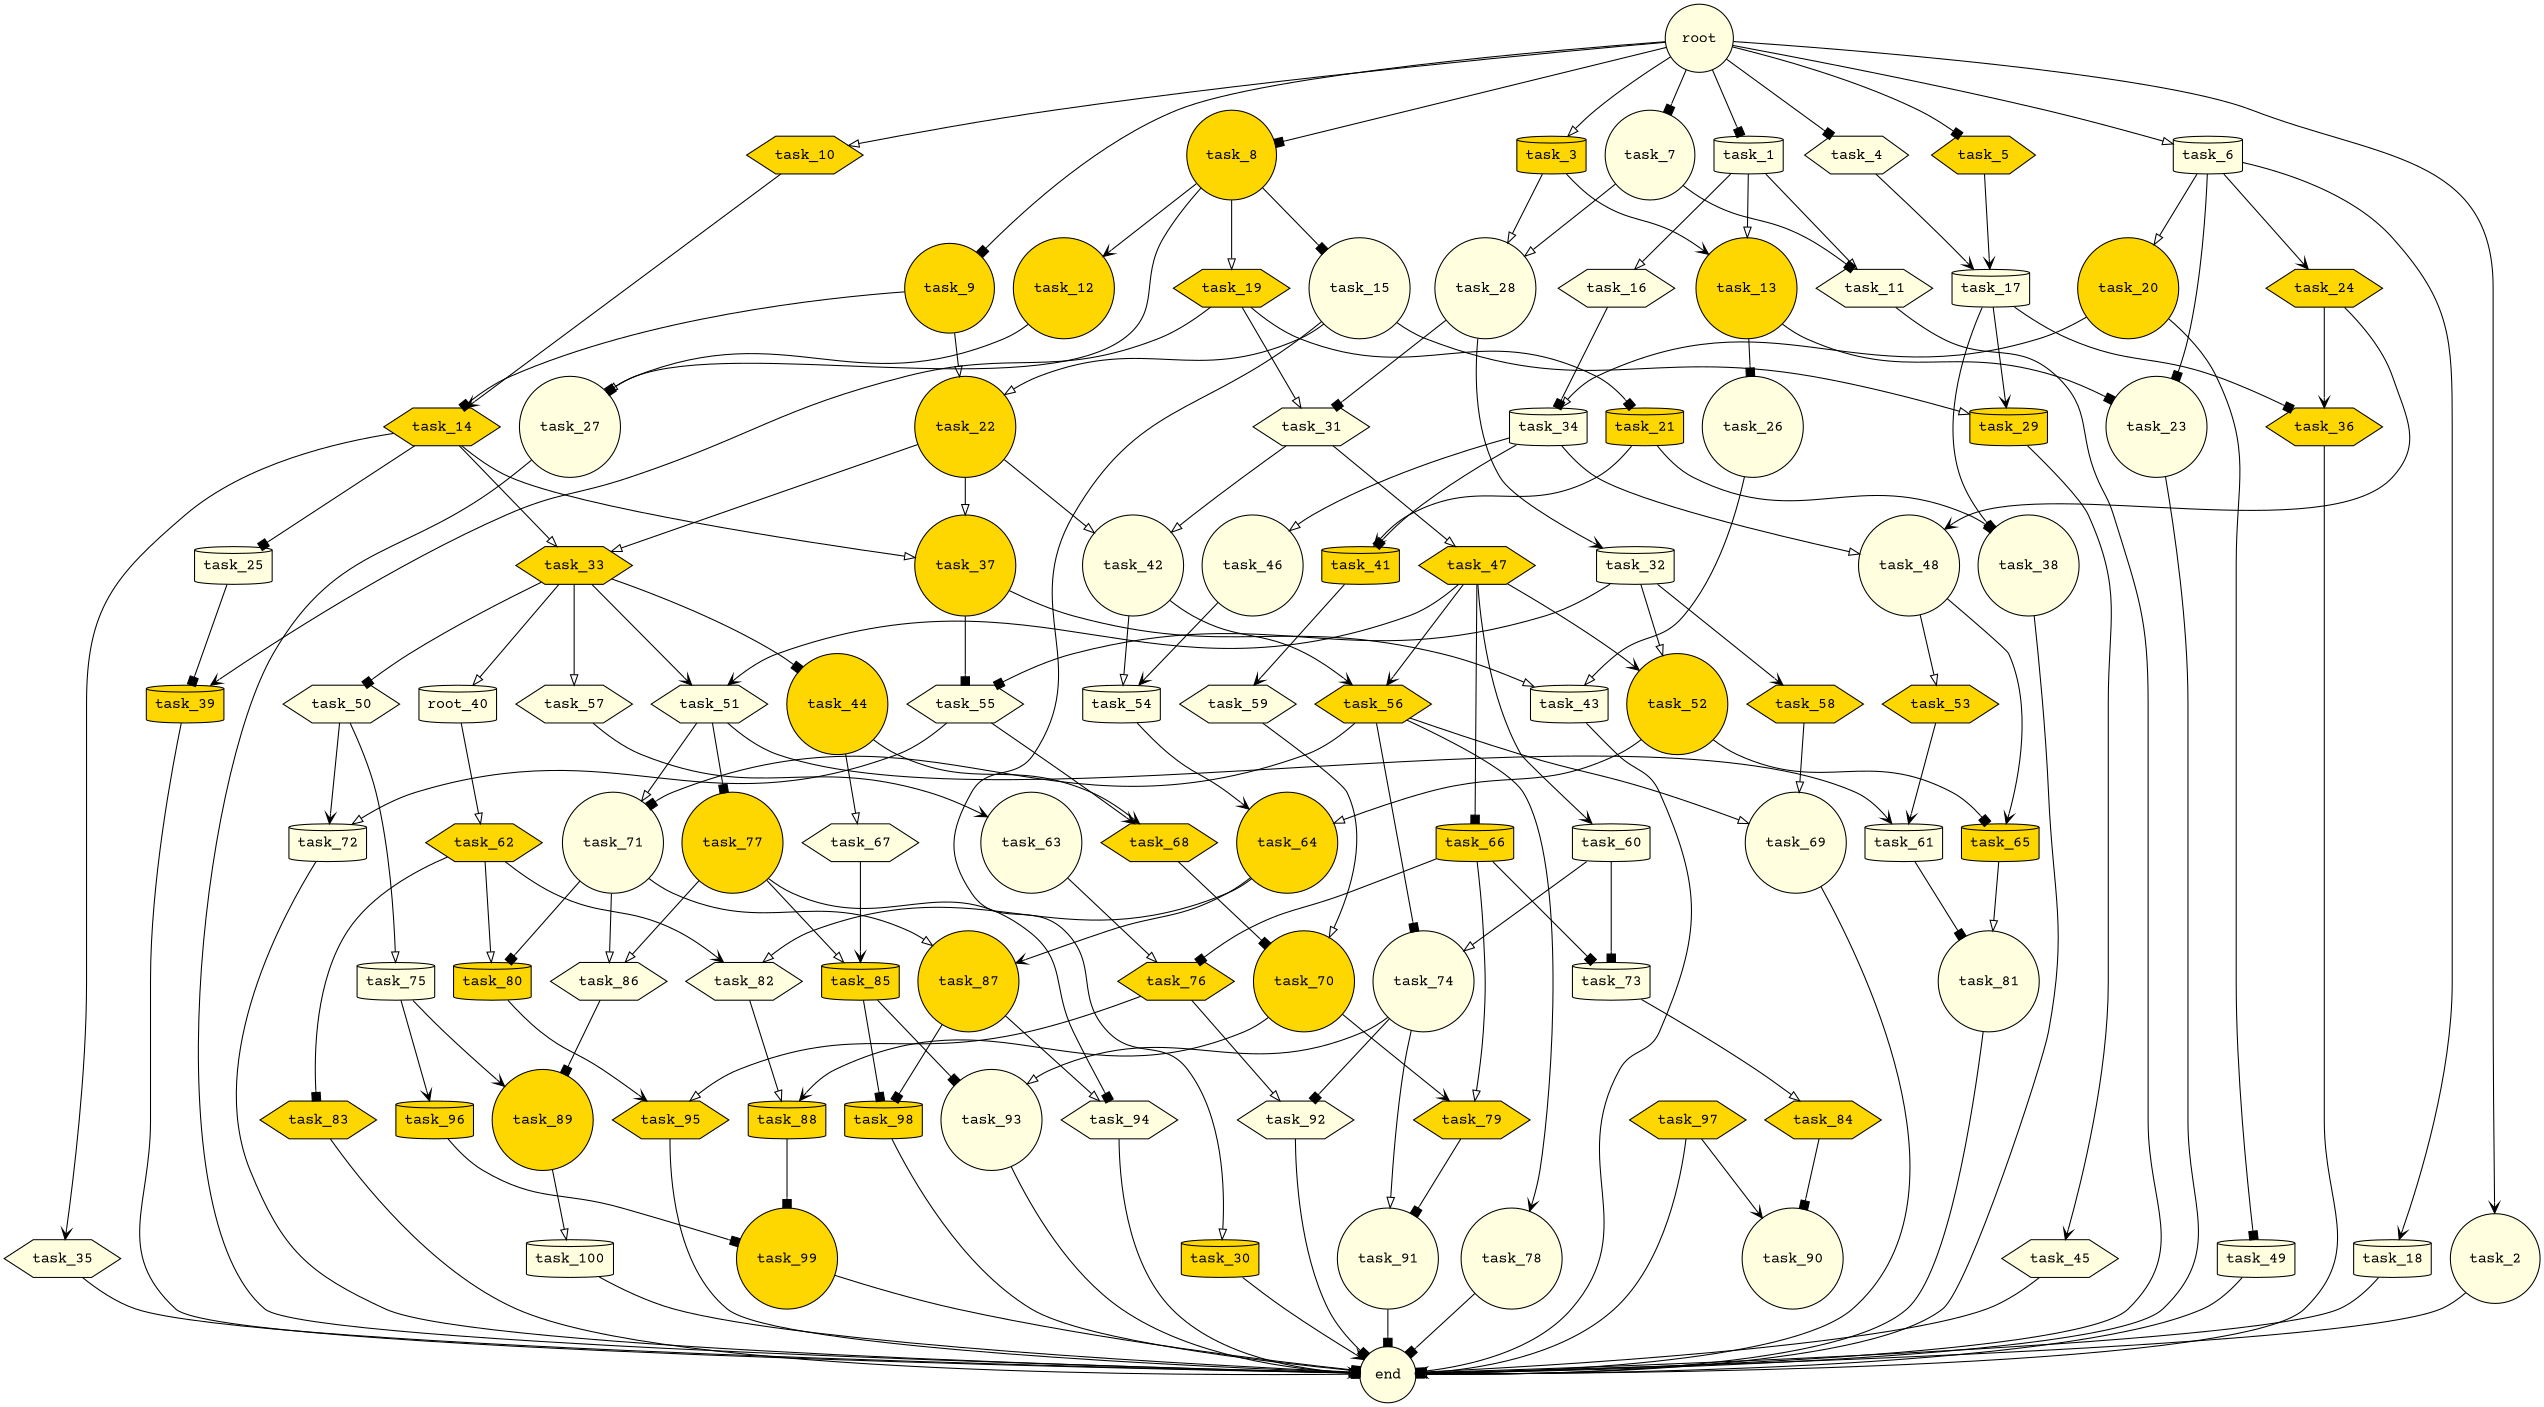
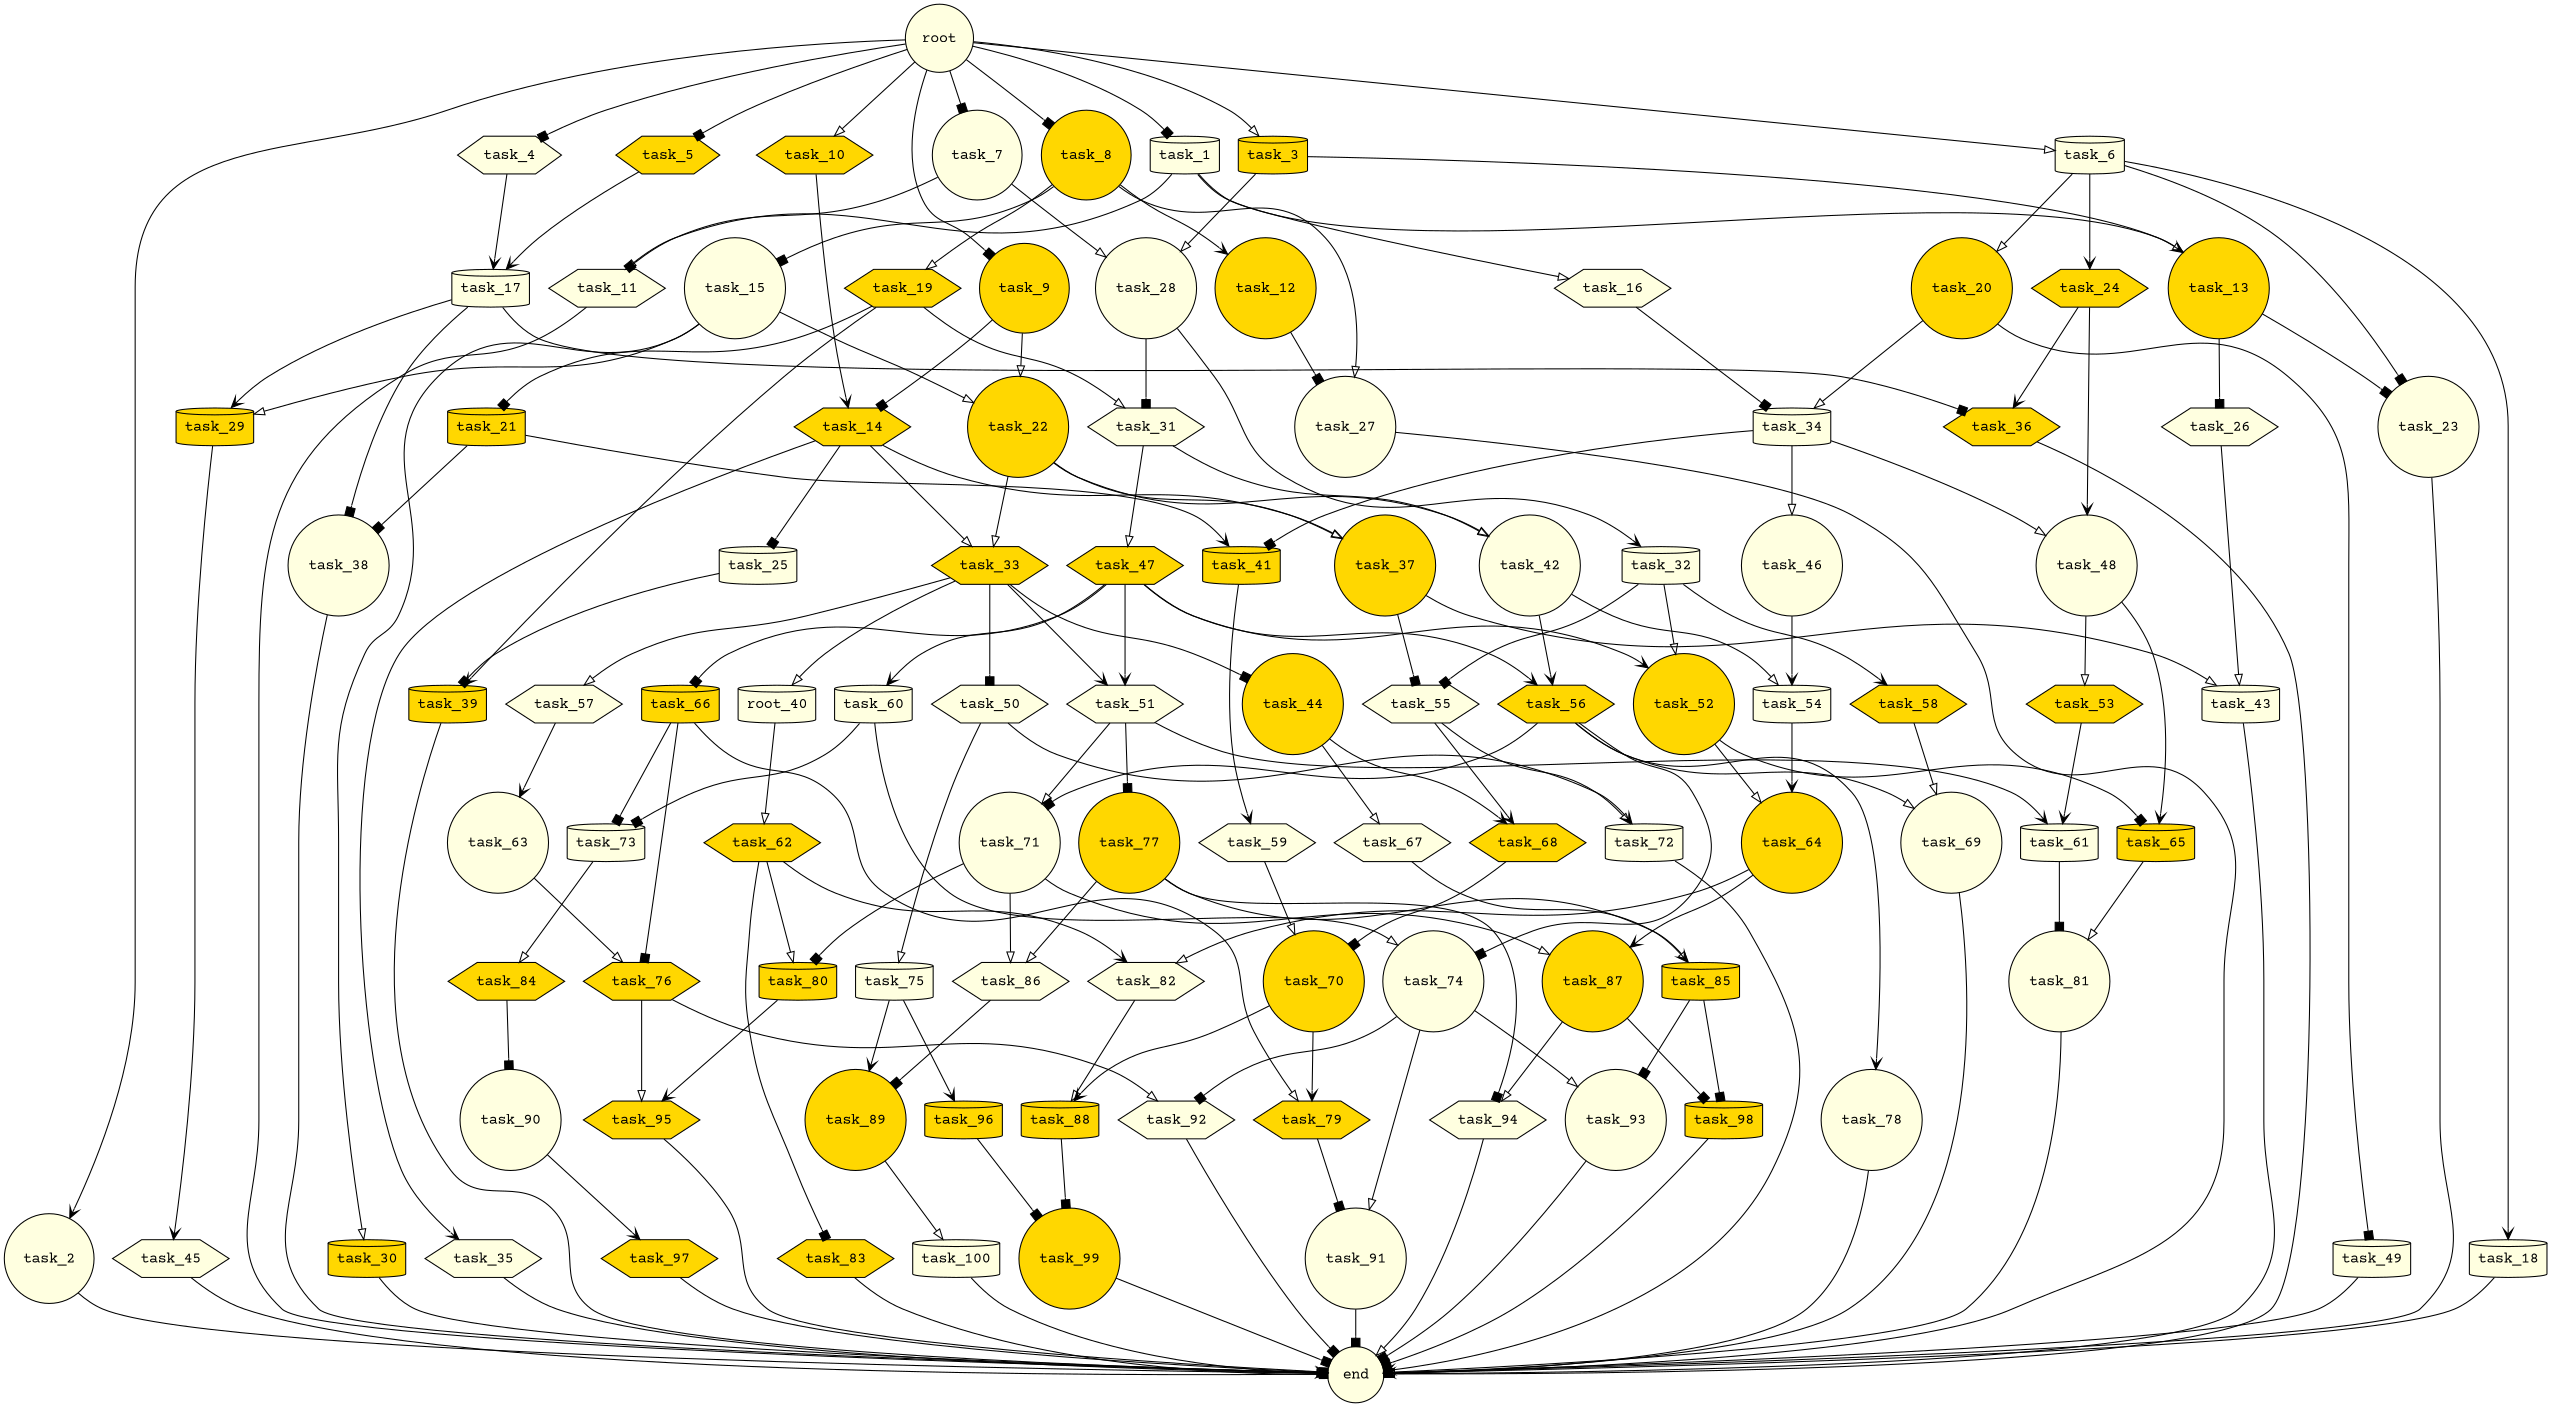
(1753, 427) -> (2220, 427)
(1729, 1174) -> (590, 1194)
